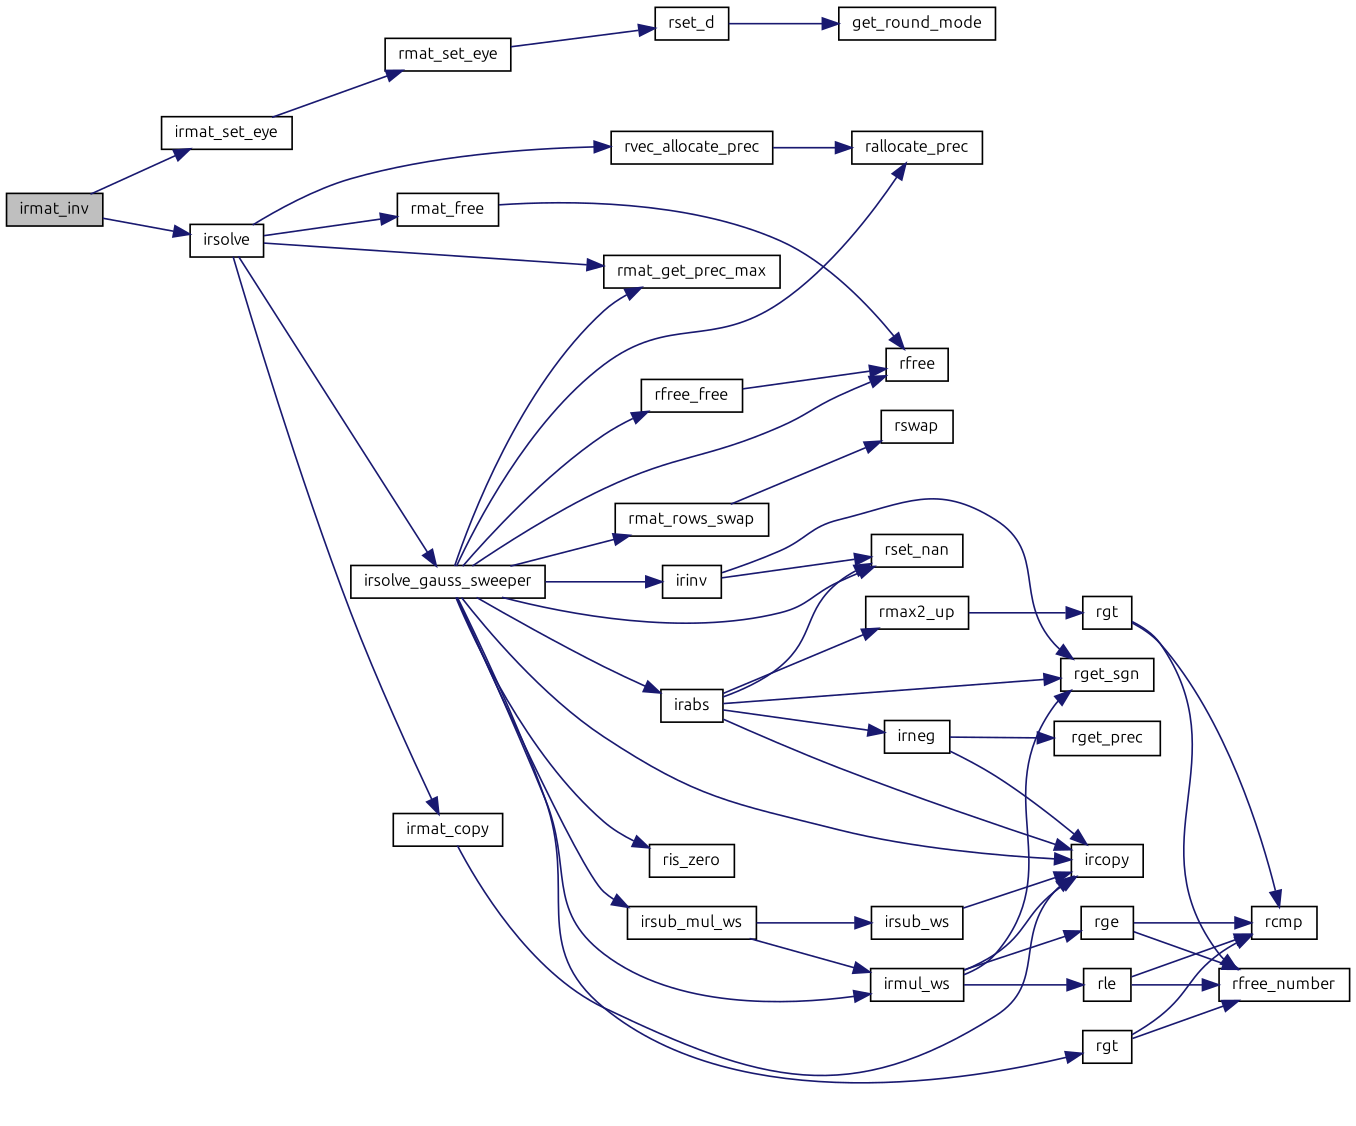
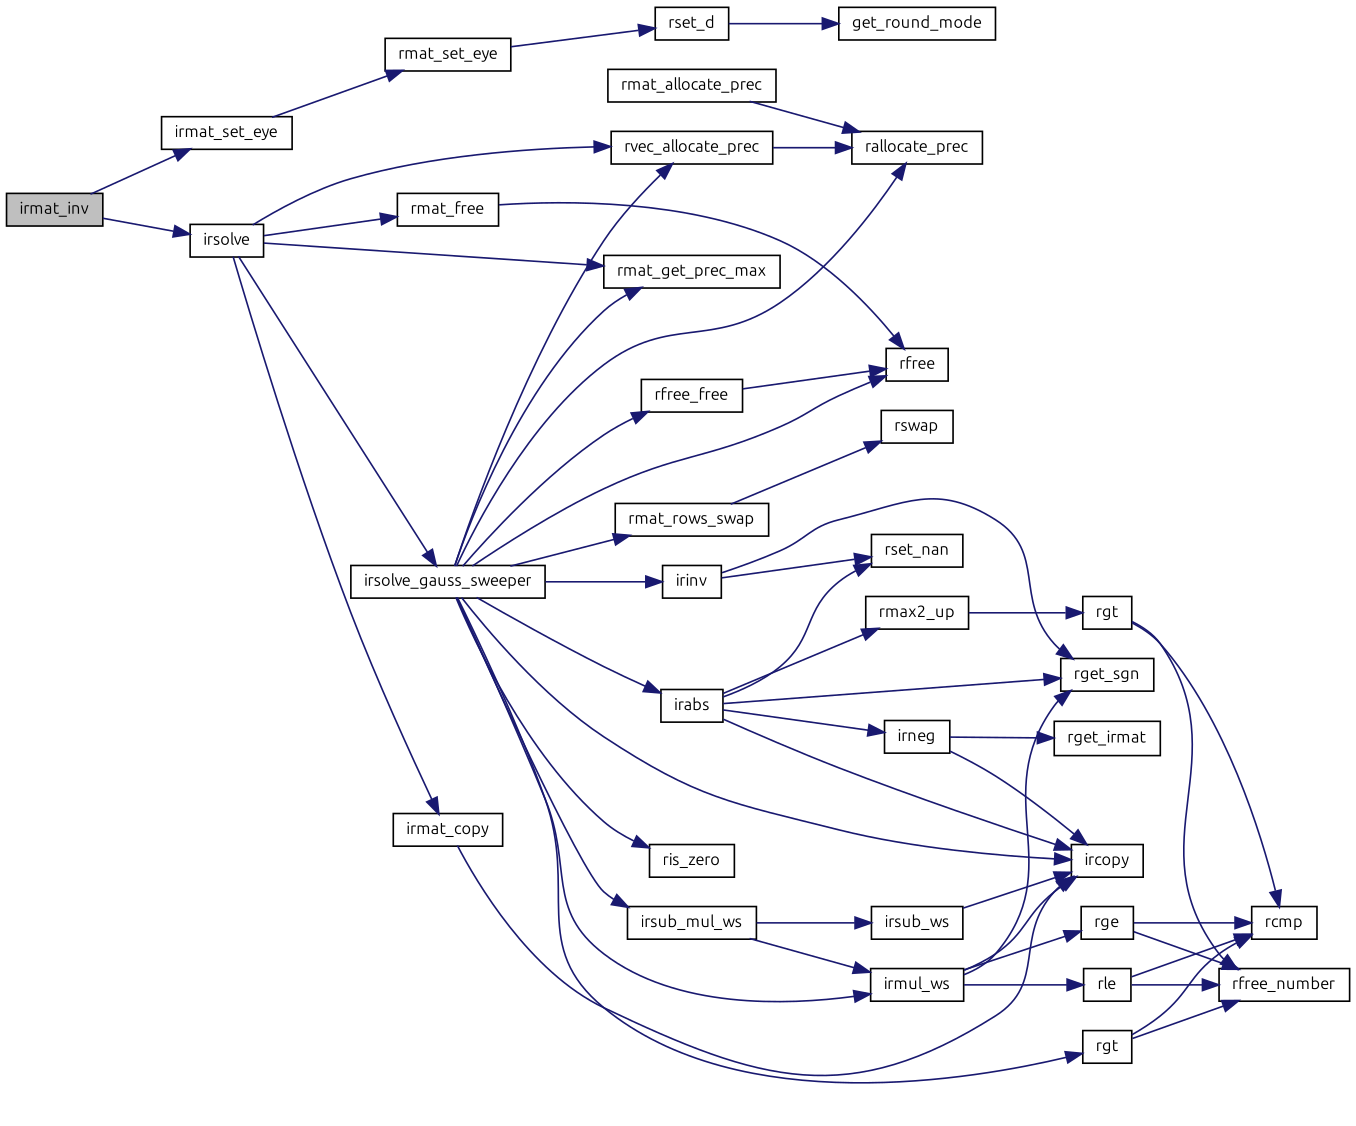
none -> (692, 86)
(685, 623) -> (538, 359)
(1107, 738) -> (1107, 738)
